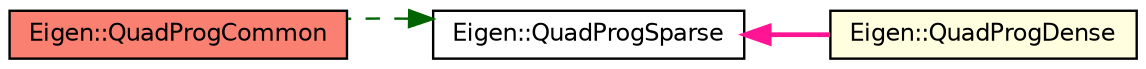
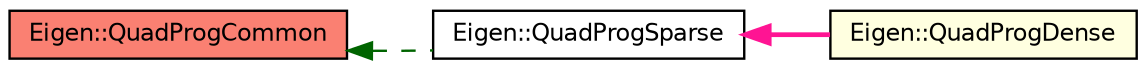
(378, 19) -> (403, 51)
